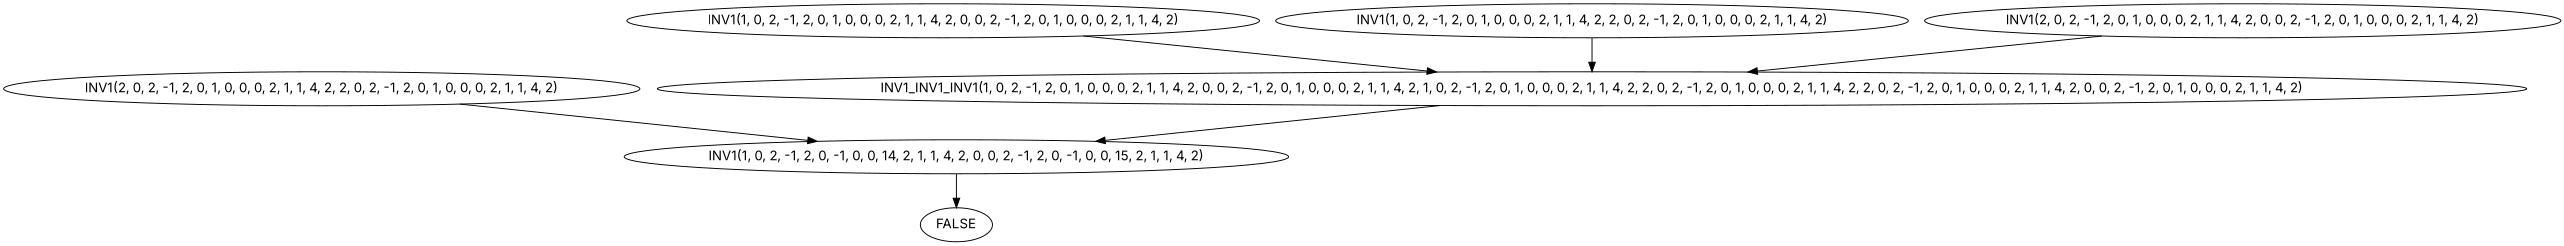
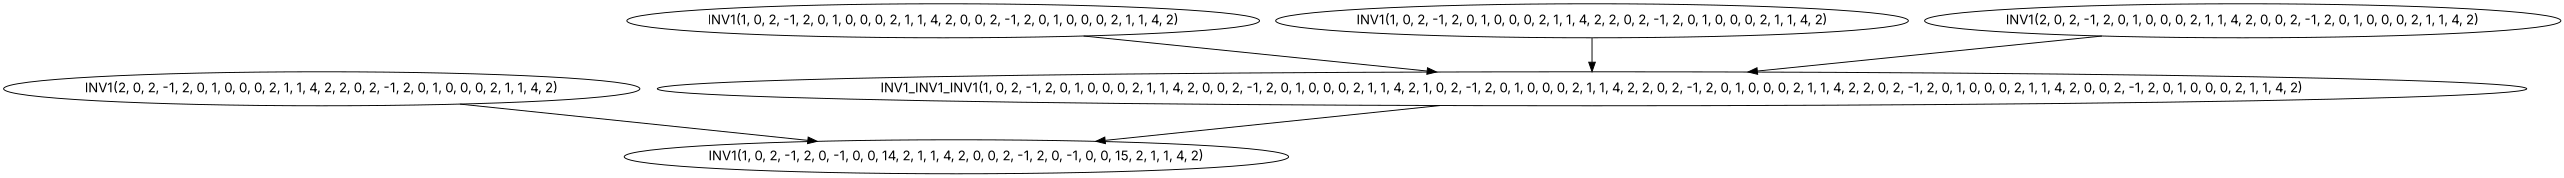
(956, 225) -> none
